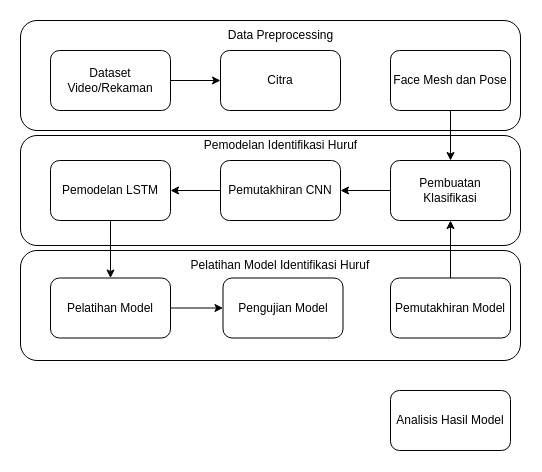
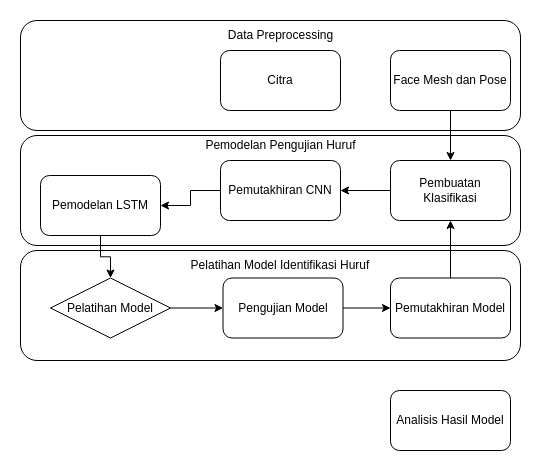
(111, 81) -> none
(192, 81) -> none
(281, 146) -> (281, 146)
(111, 191) -> (101, 206)
(111, 308) -> (111, 308)
none -> (363, 308)
